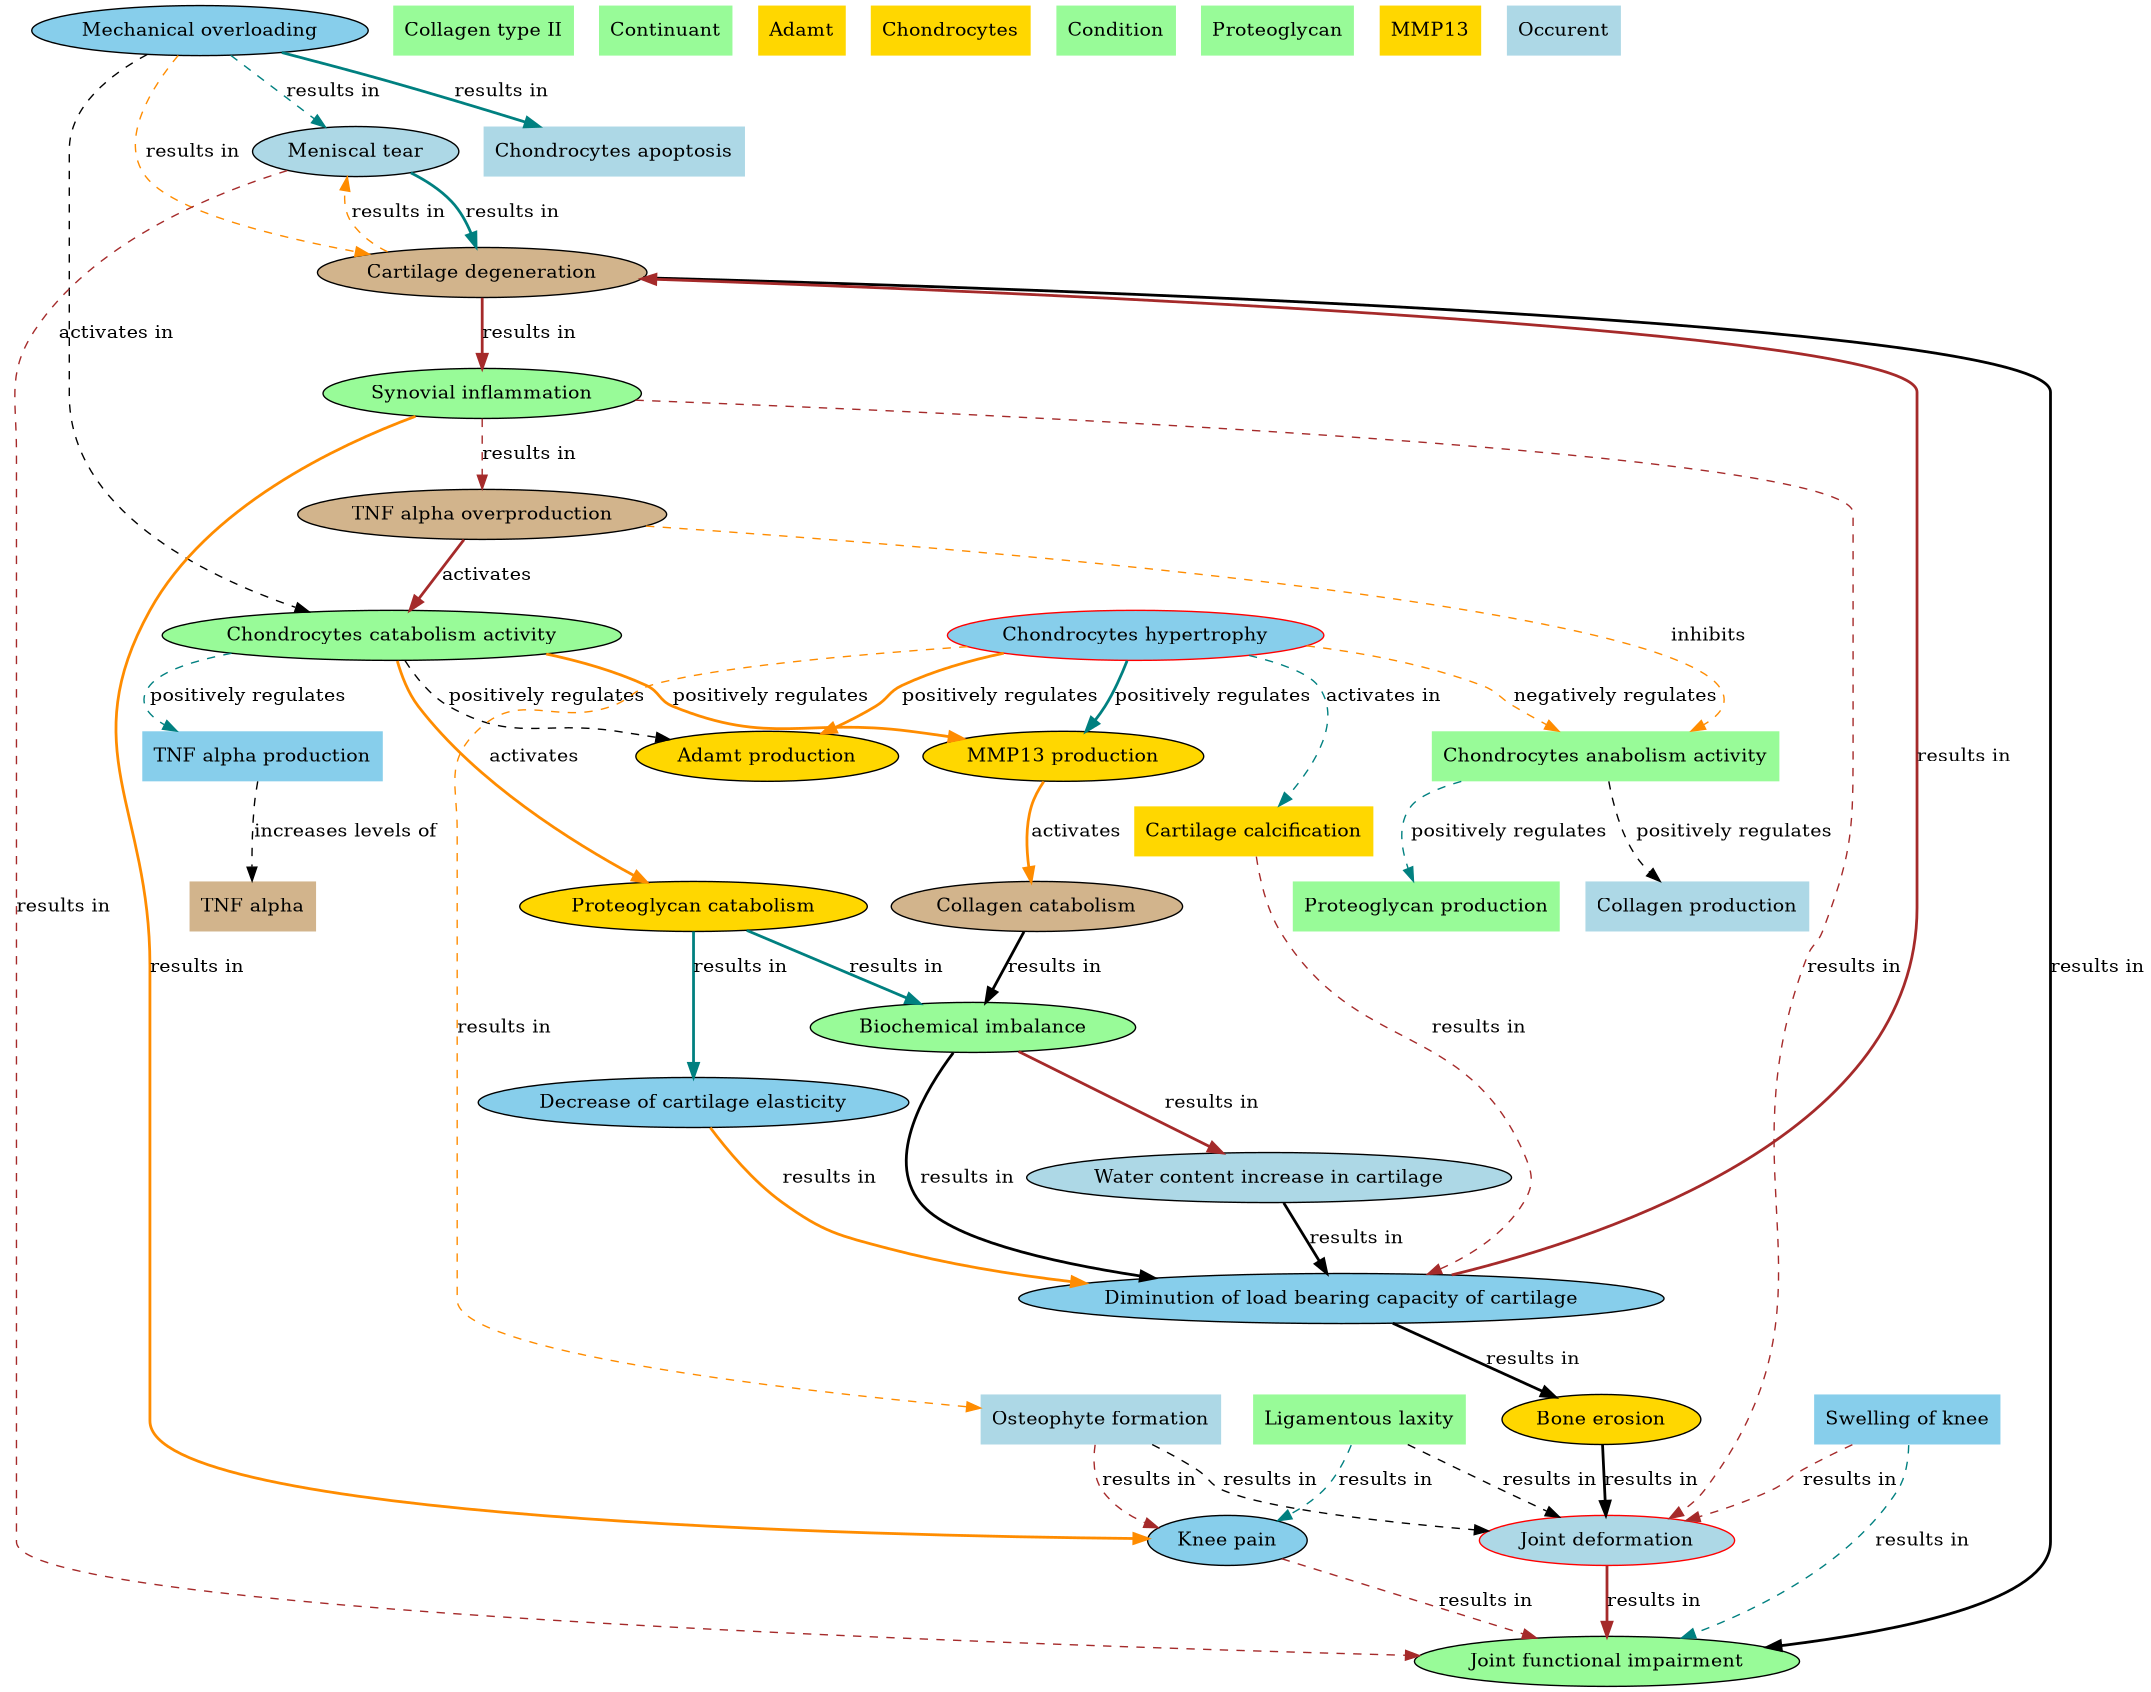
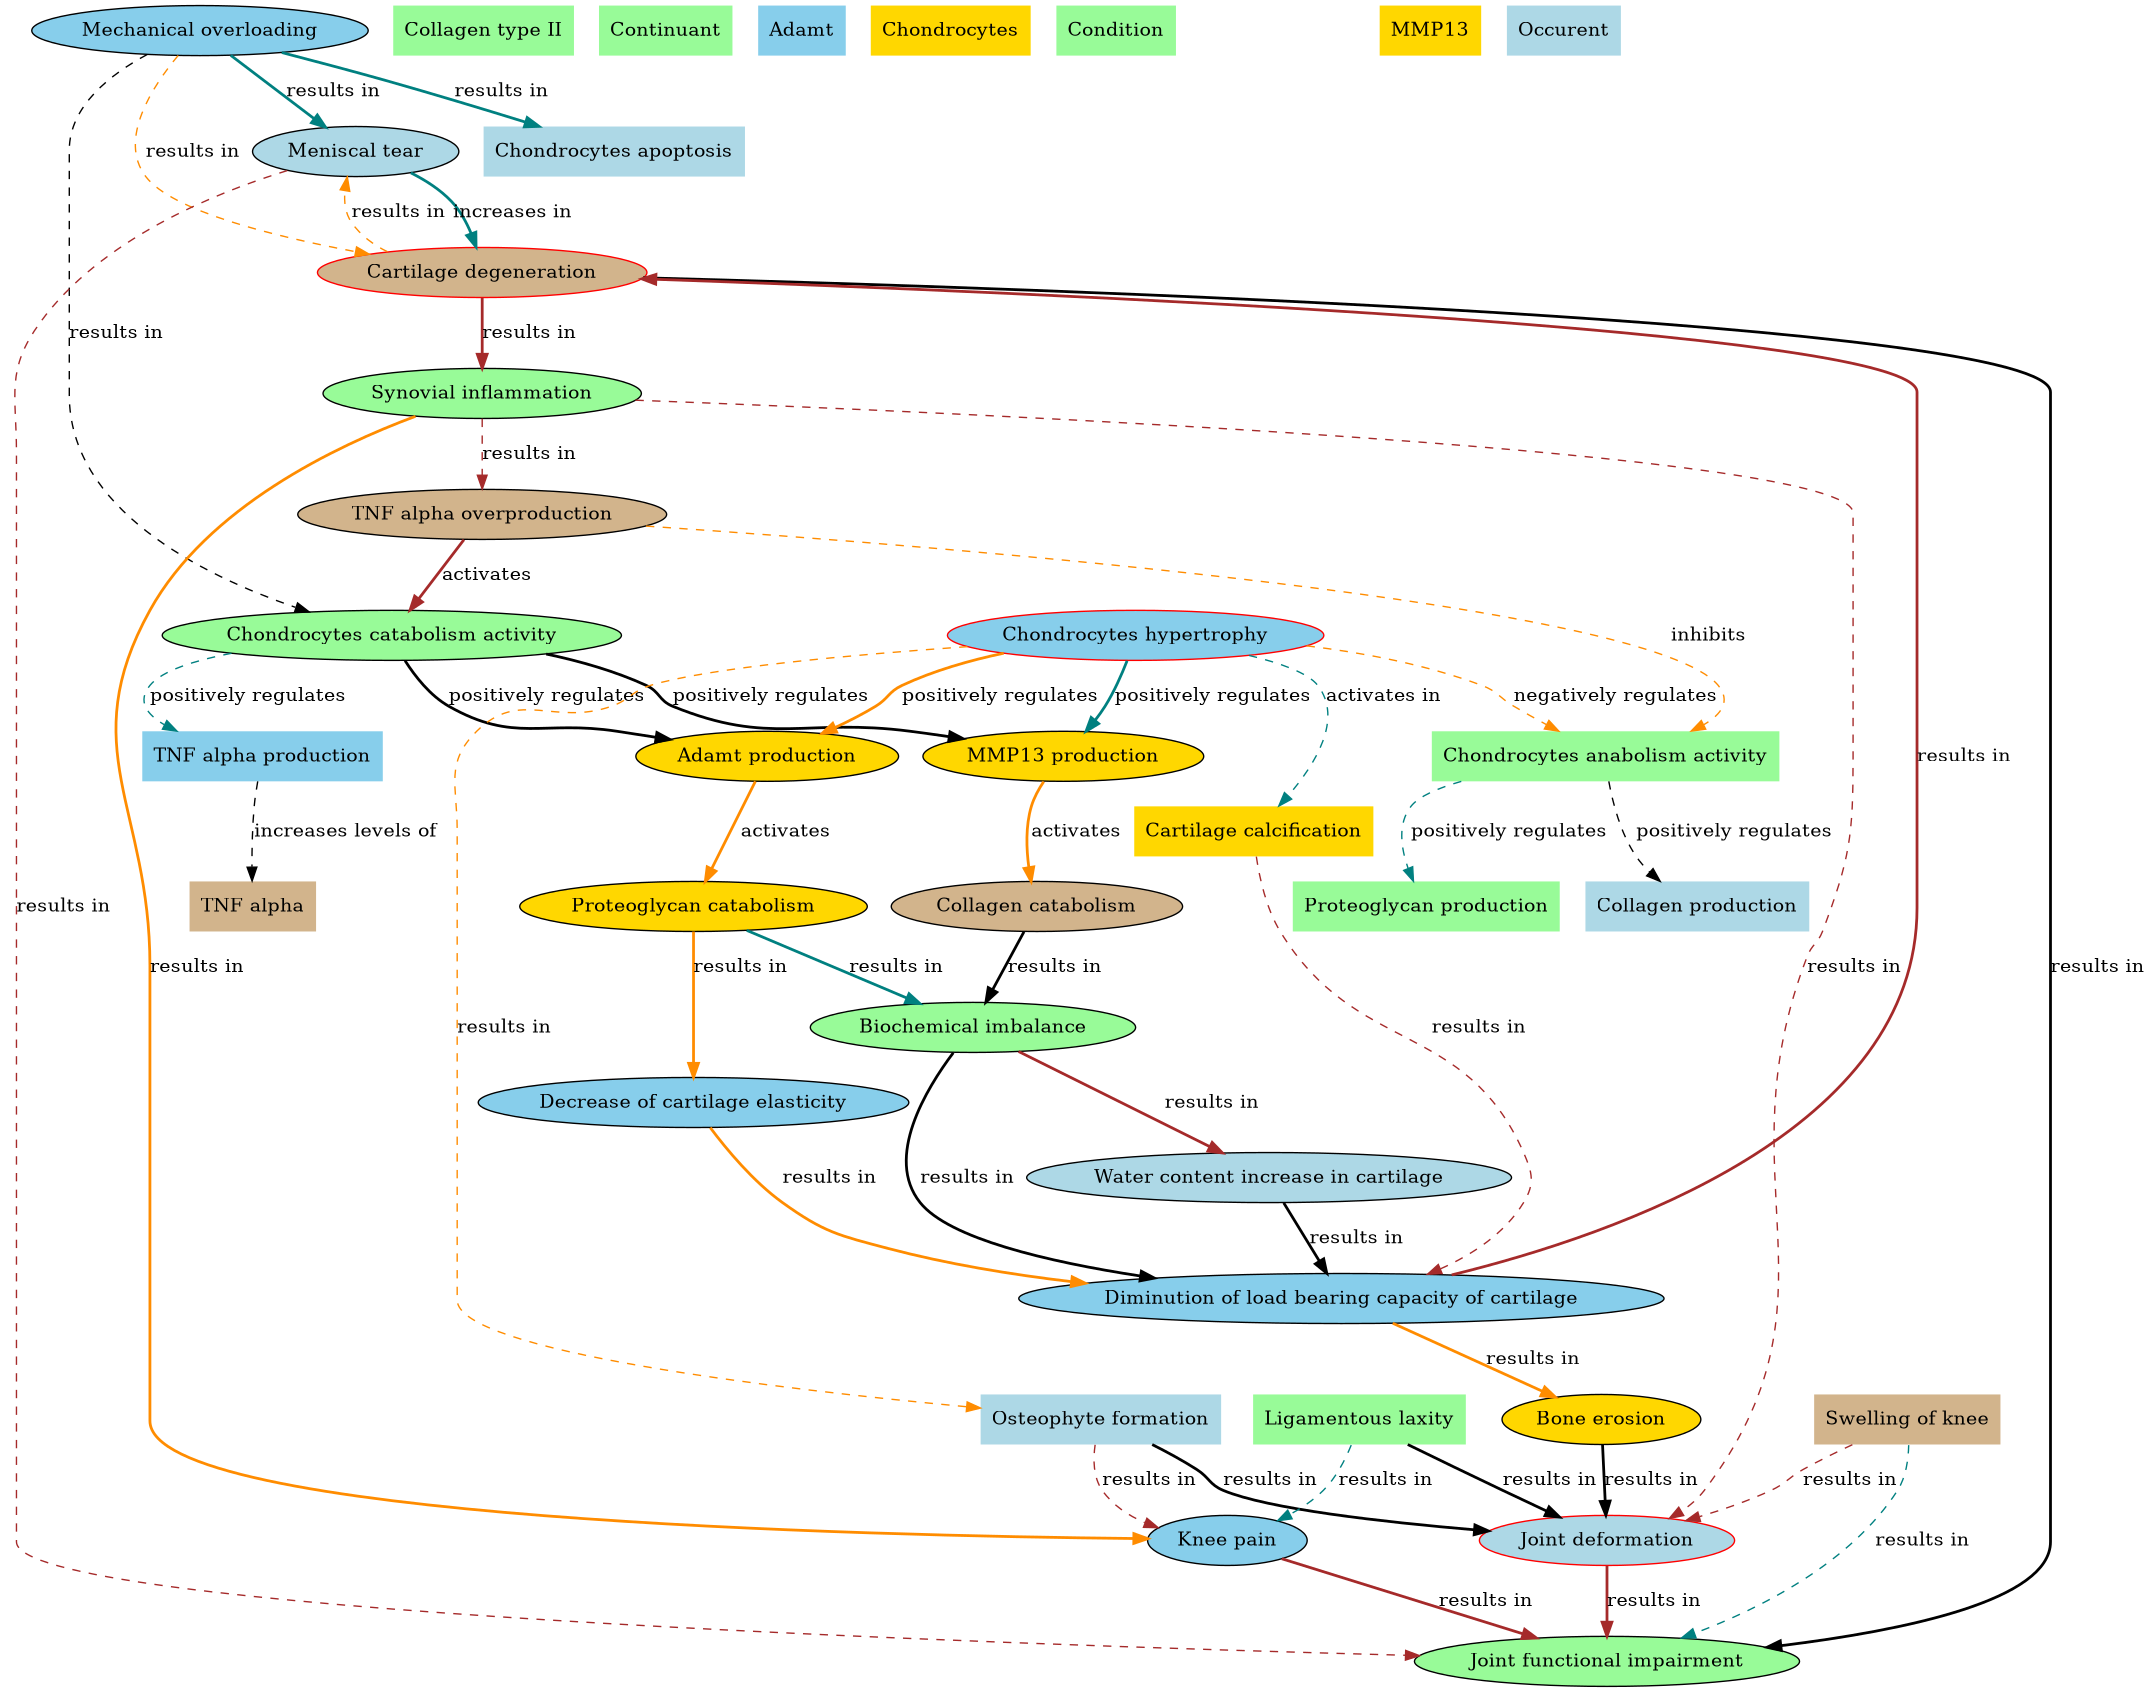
(802, 31) -> (802, 31)
(1277, 31) -> none
(273, 87) -> (273, 87)
(513, 212) -> (513, 212)
(482, 272) -> (482, 272)
(117, 333) -> (117, 333)
(740, 726) -> (740, 726)
(519, 728) -> (519, 728)
(498, 786) -> (733, 825)
(694, 997) -> (694, 997)
(1468, 1357) -> (1468, 1357)
(1907, 1419) -> (1907, 1419)
(1477, 1478) -> (1477, 1478)
(1314, 1511) -> (1314, 1511)
(1402, 1596) -> (1402, 1596)
